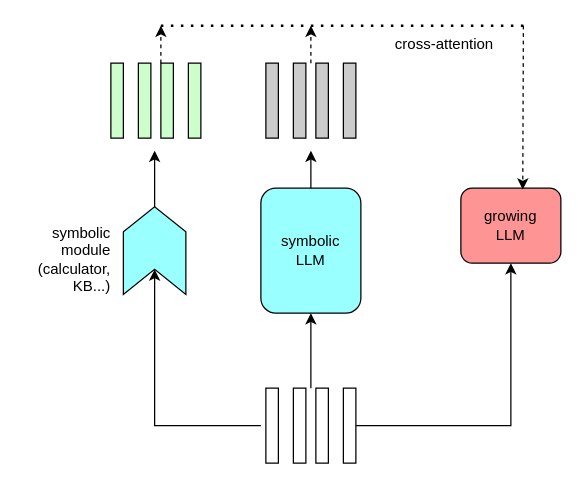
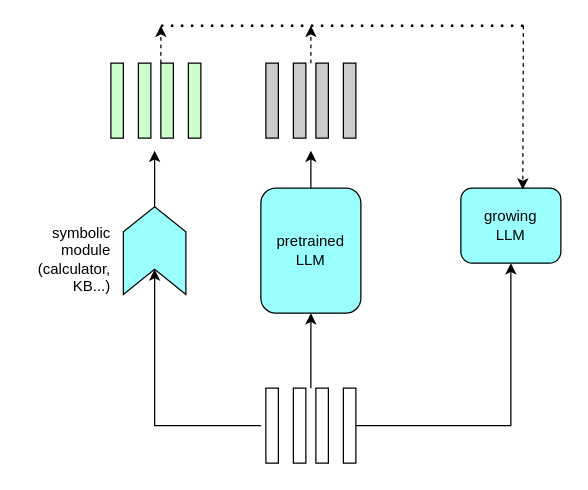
(444, 44) -> none
(511, 226) -> (511, 226)
(311, 251) -> (311, 251)
